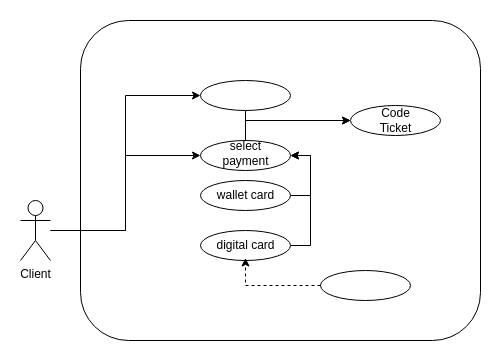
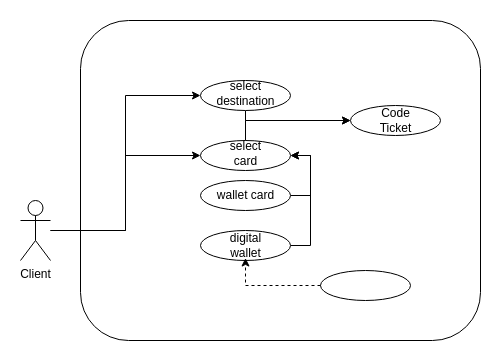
none -> (246, 93)
(246, 154) -> (246, 154)
(246, 246) -> (246, 246)
